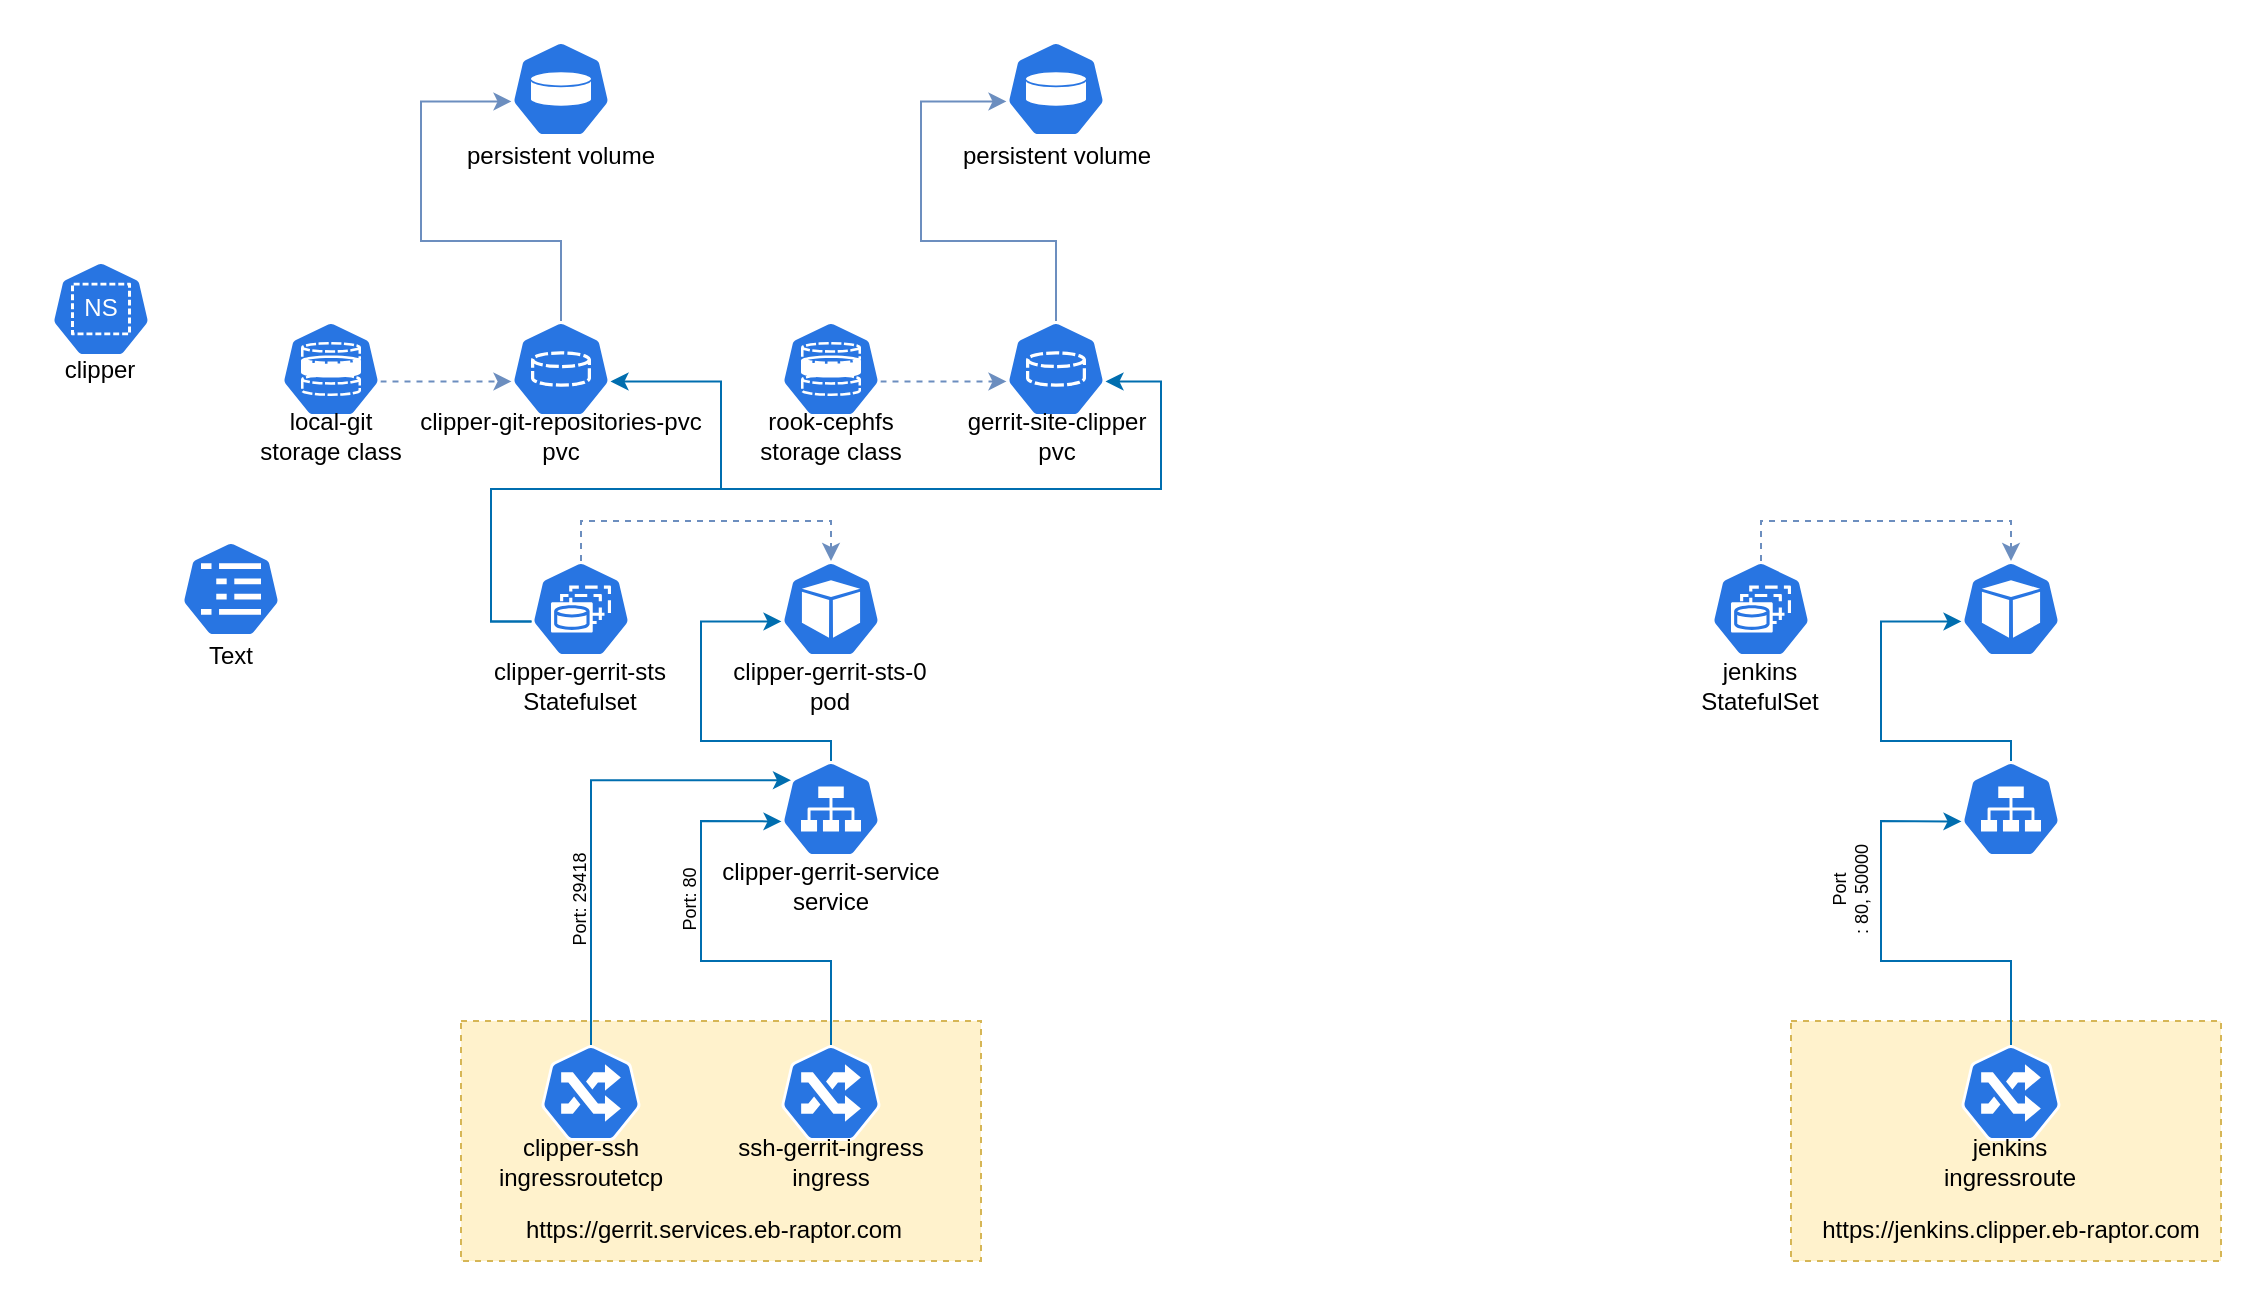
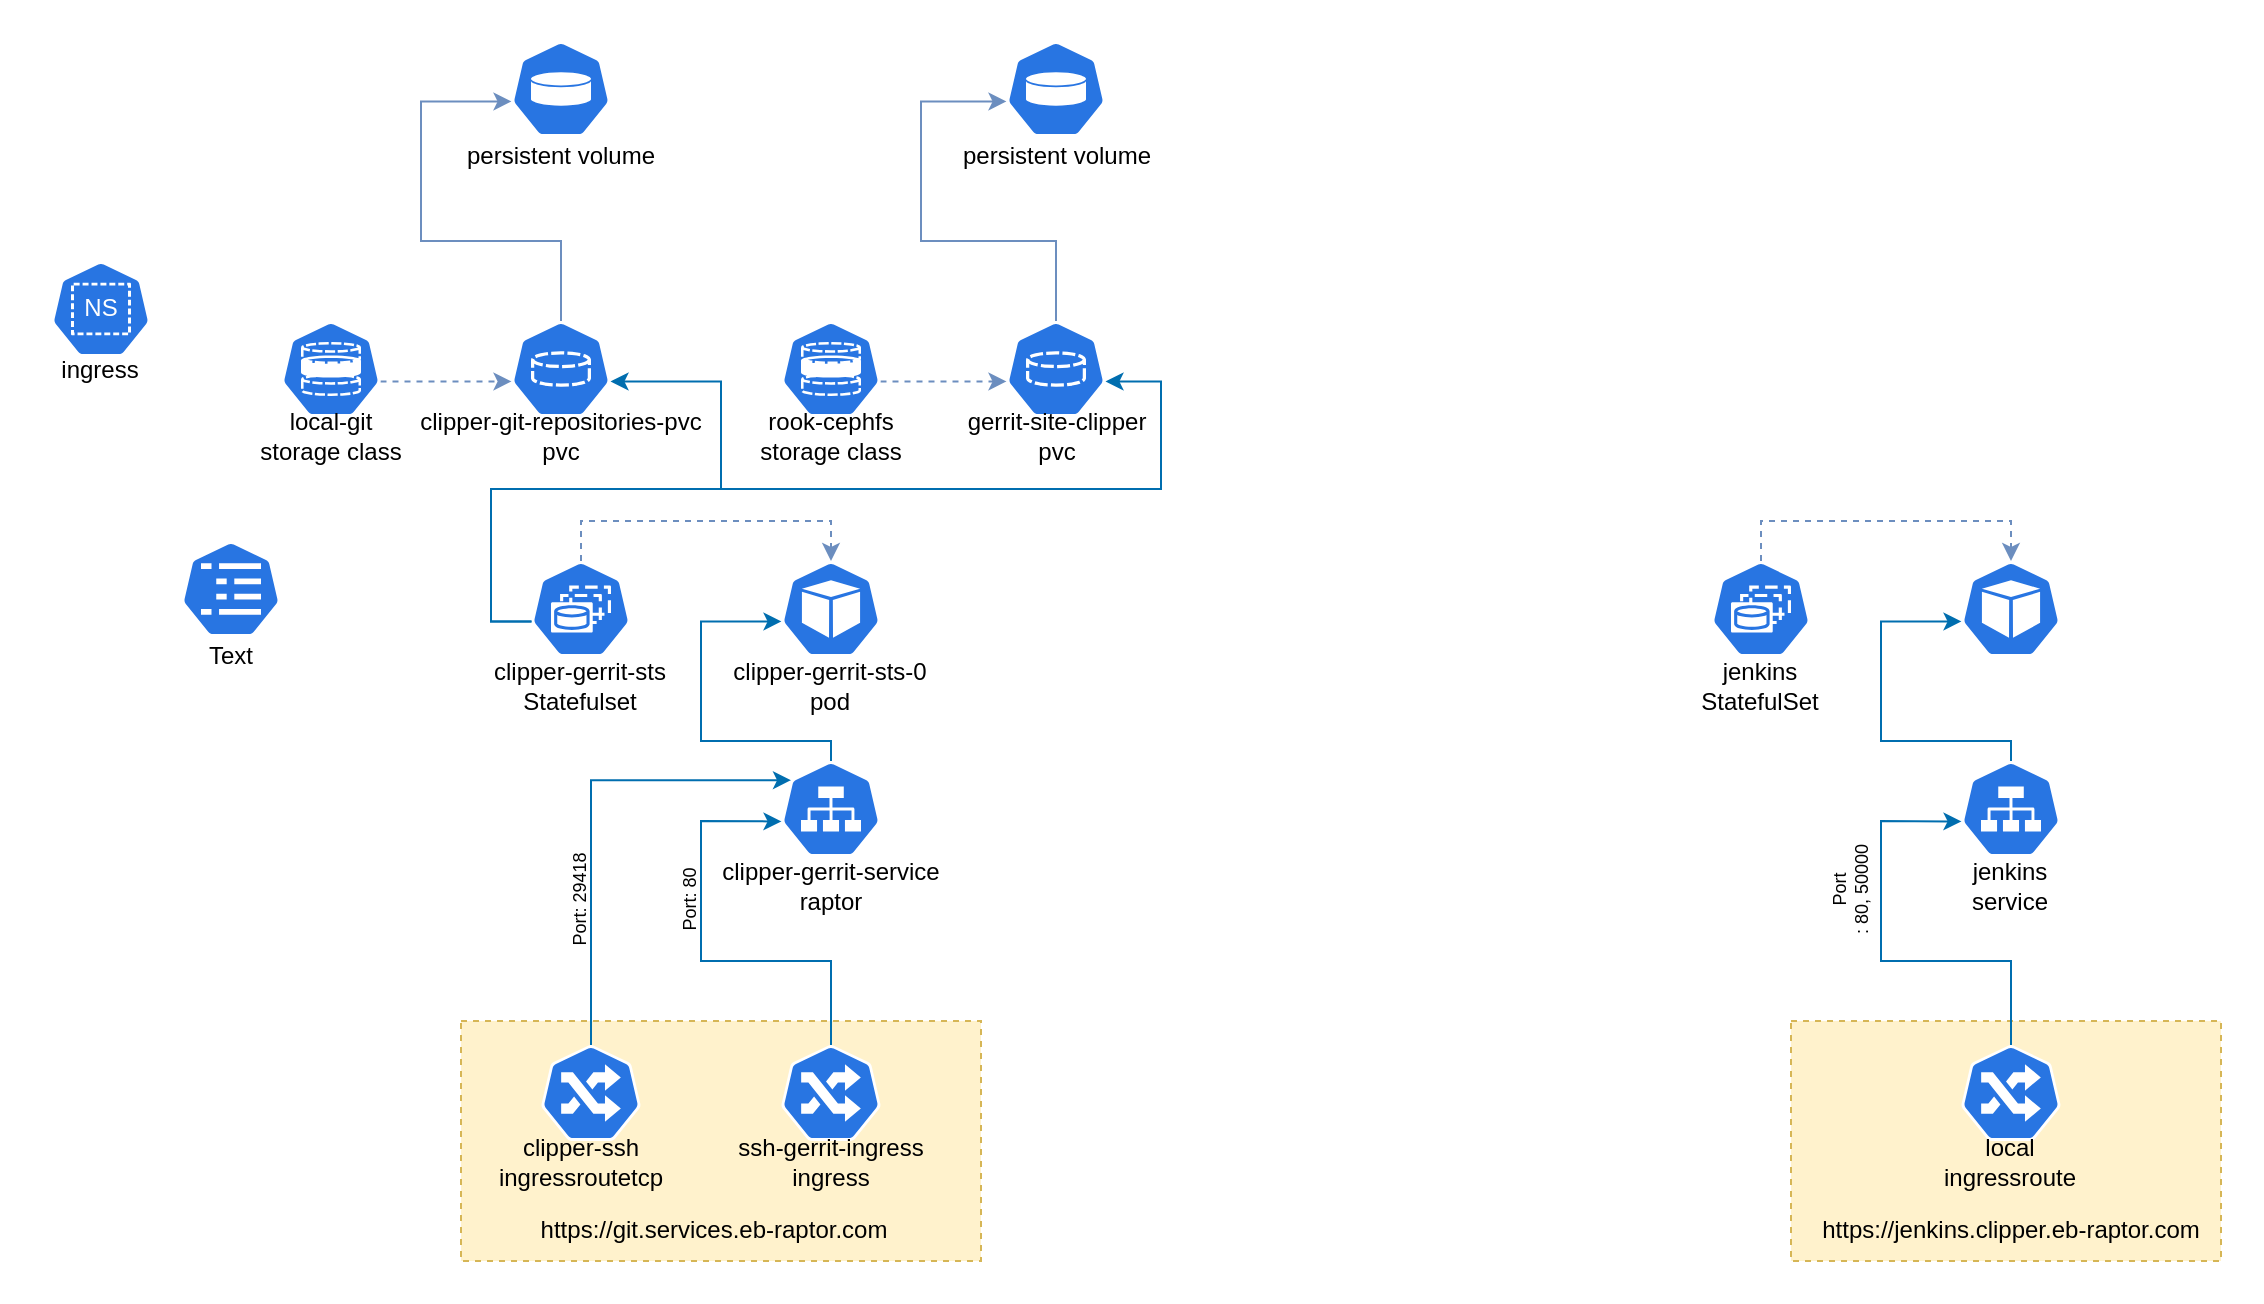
(101, 371) -> (101, 371)
(832, 887) -> (832, 887)
none -> (2011, 887)
(2011, 1163) -> (2011, 1163)
(715, 1231) -> (715, 1231)
